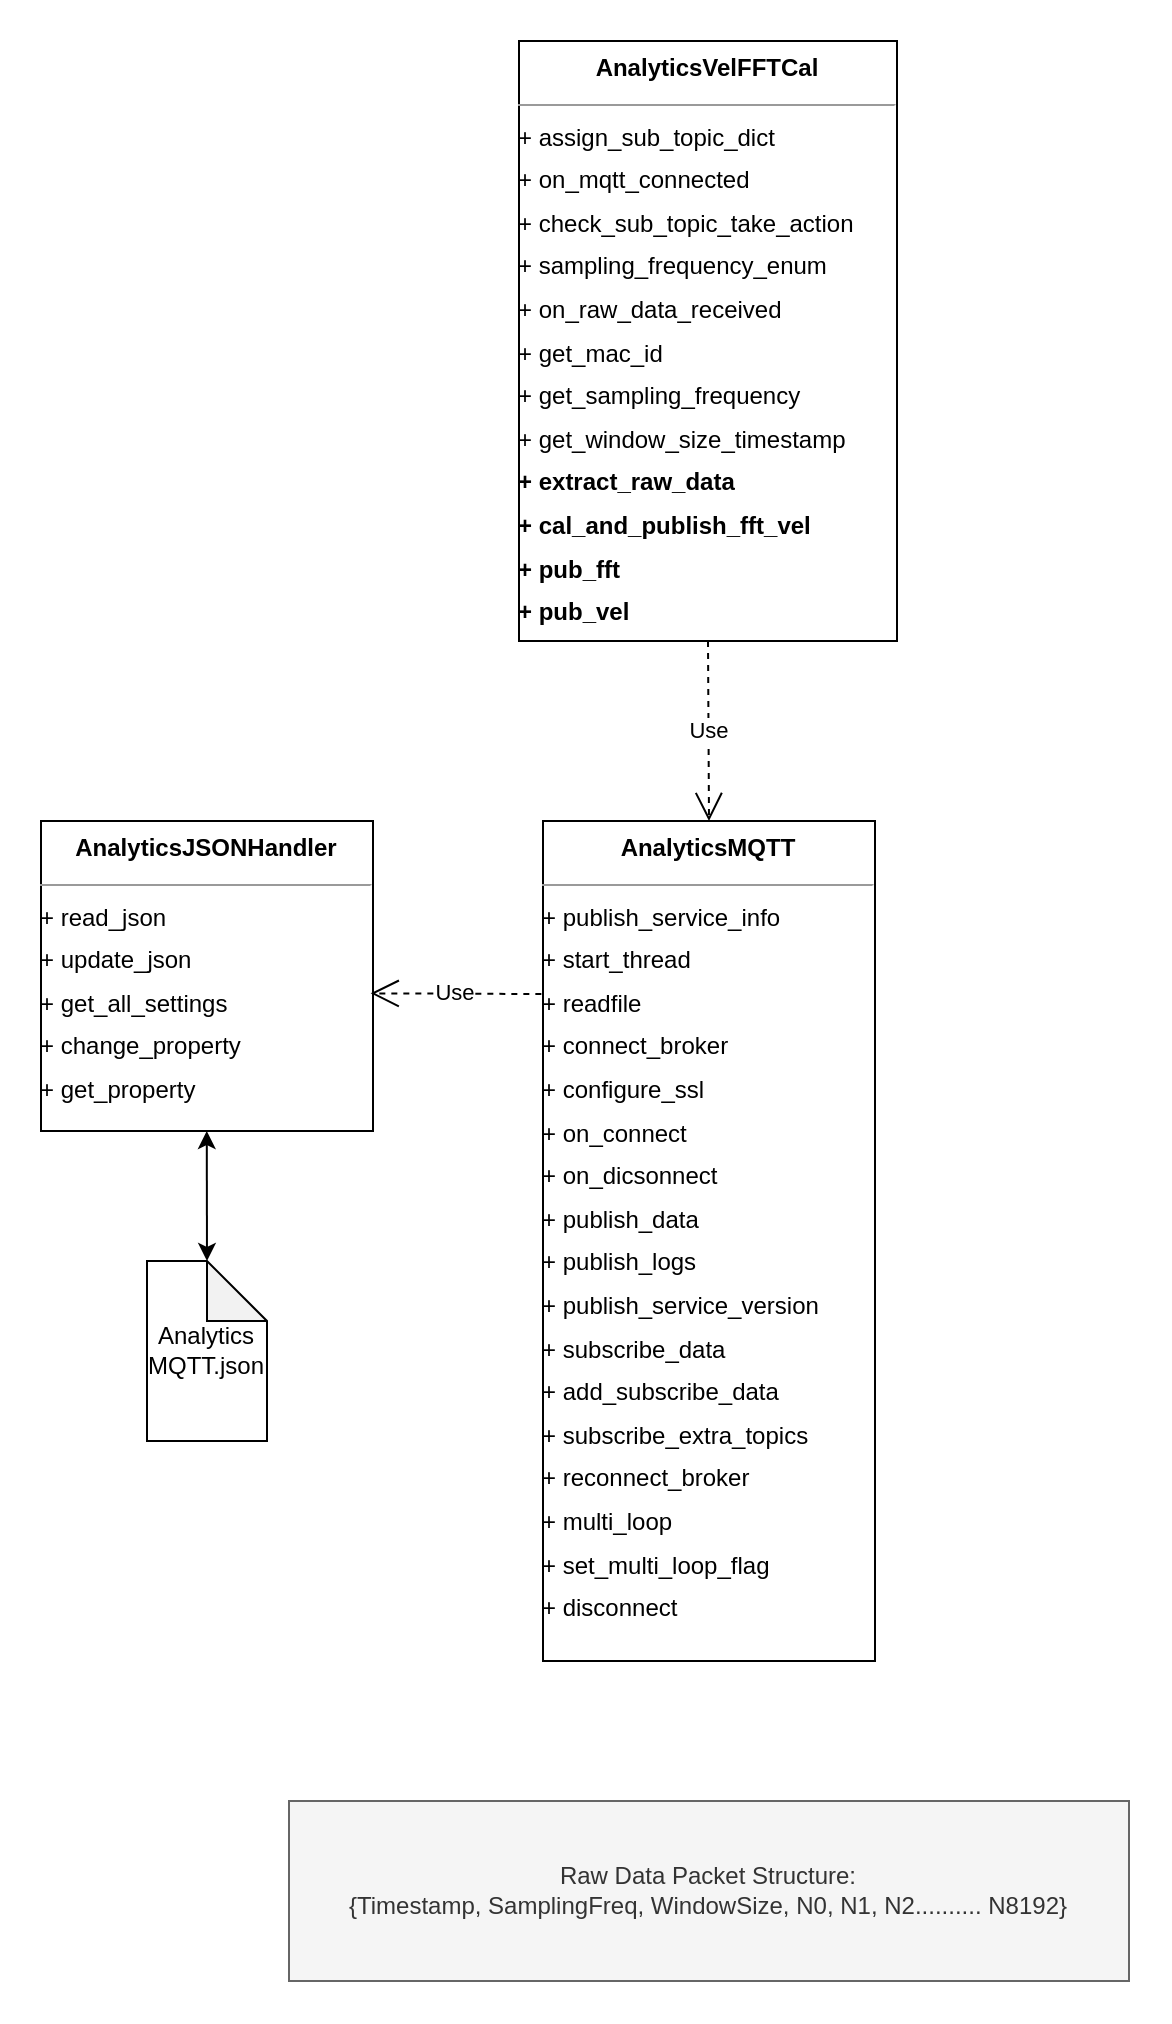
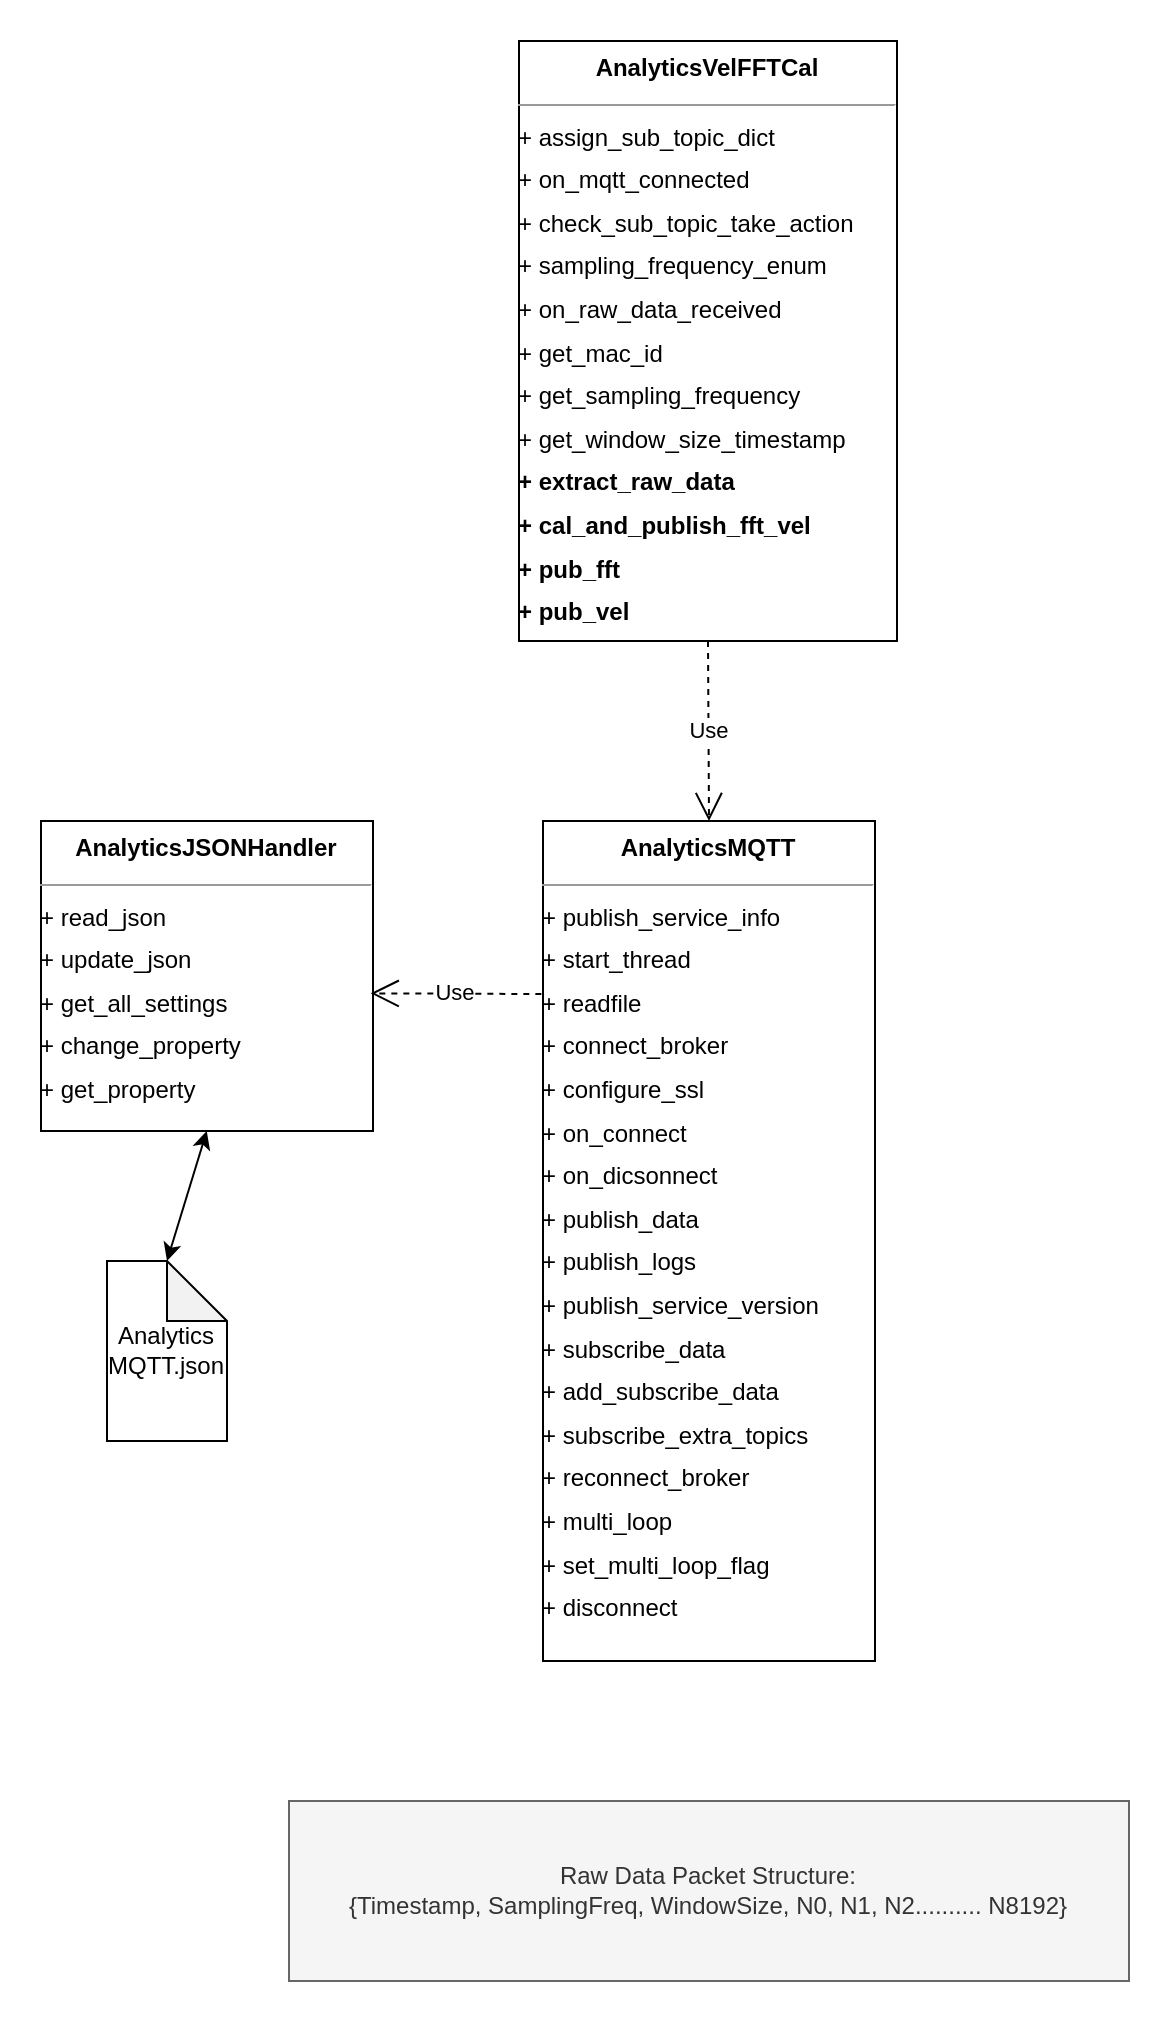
(207, 1351) -> (167, 1351)
